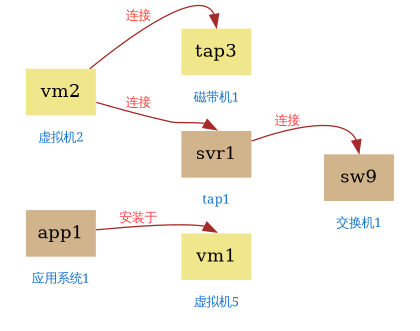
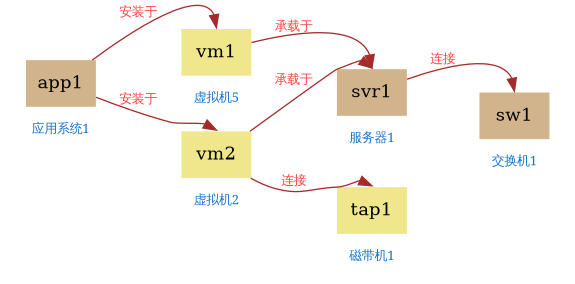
none -> (314, 33)
(216, 52) -> (372, 210)
(139, 103) -> (294, 80)
none -> (149, 116)
(359, 178) -> (514, 116)
(216, 200) -> (372, 139)
